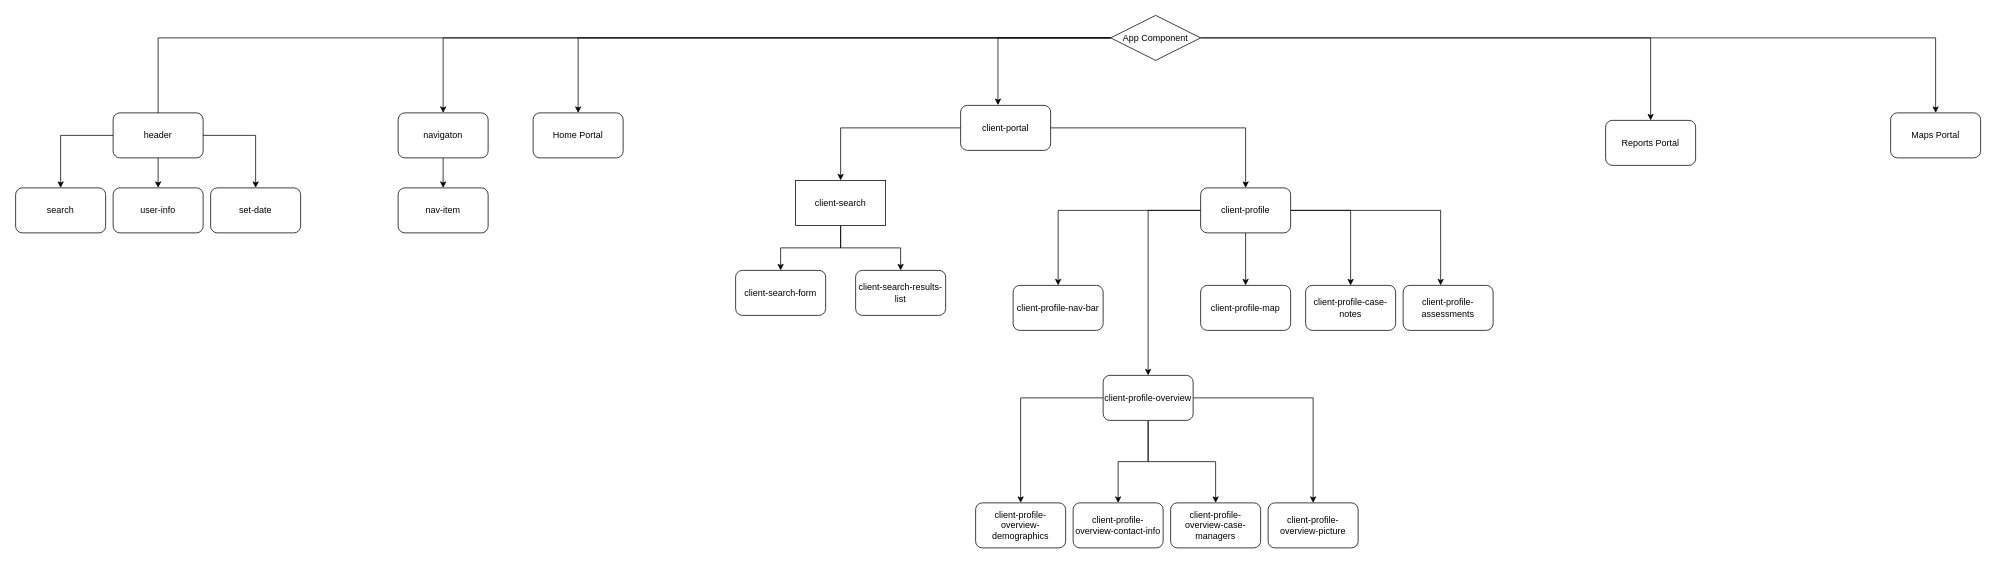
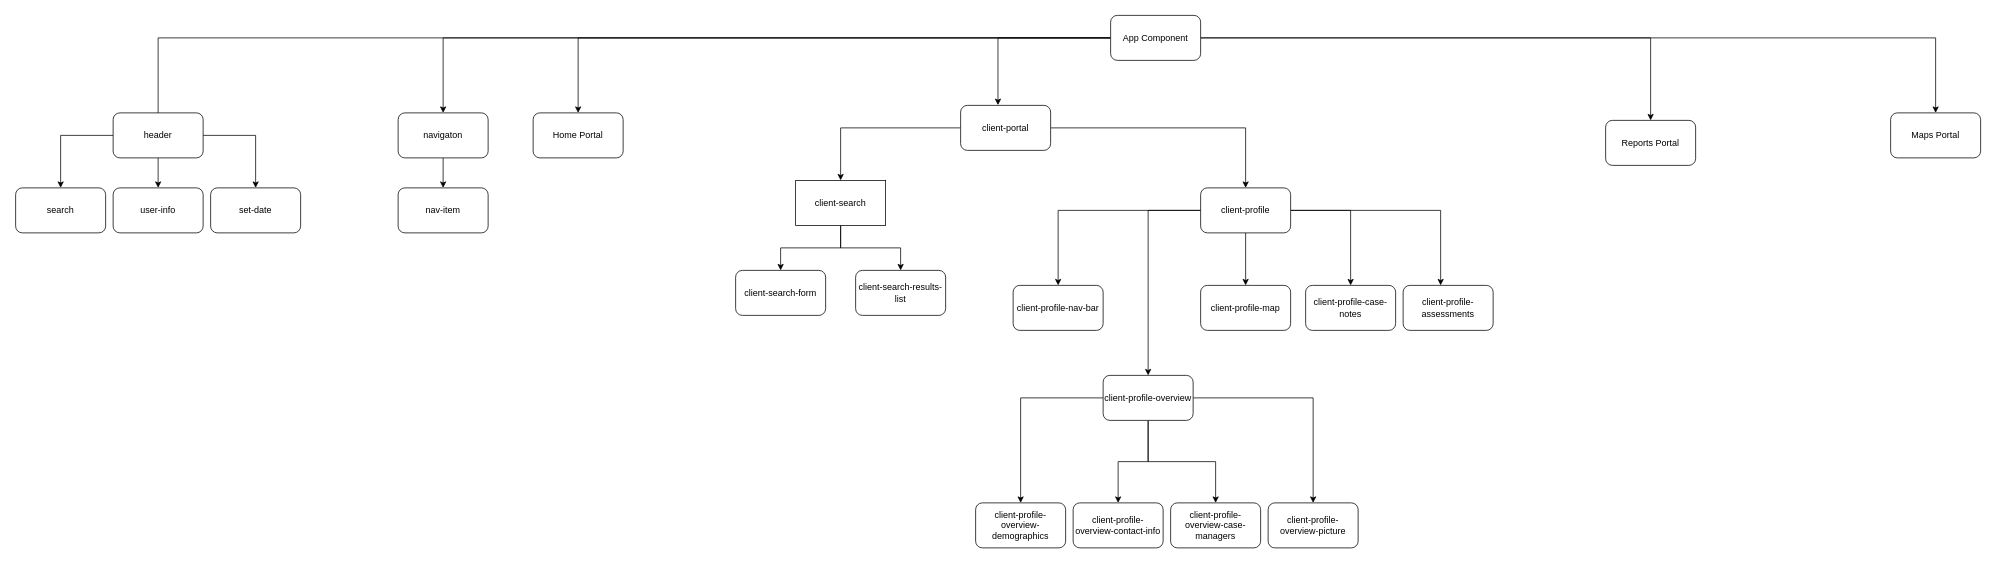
(1155, 38) -> (1155, 38)
